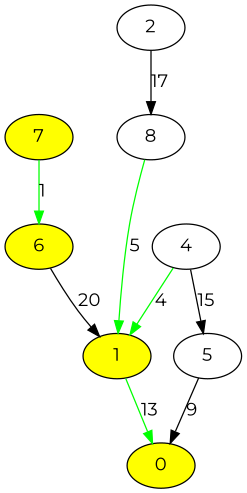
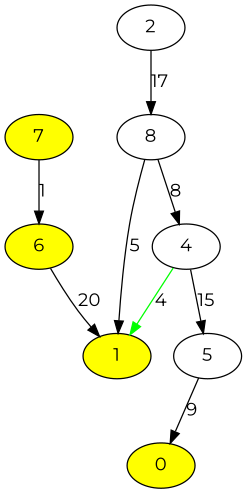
(39, 186) -> (39, 186)
none -> (167, 186)
(127, 239) -> (127, 239)
(137, 405) -> none
